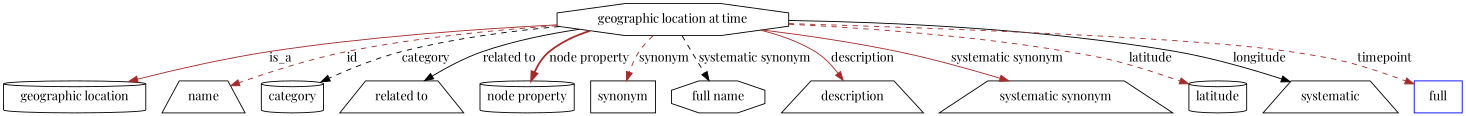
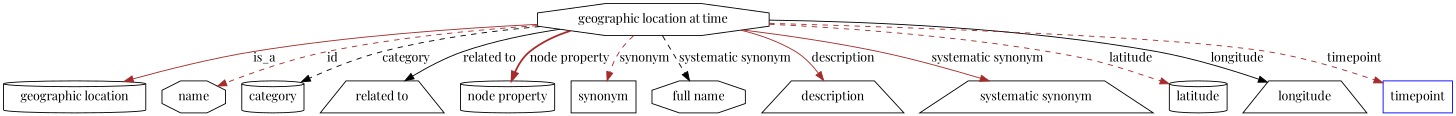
(204, 97) -> (194, 97)
(1331, 97) -> (1305, 97)
(1438, 97) -> (1418, 97)
